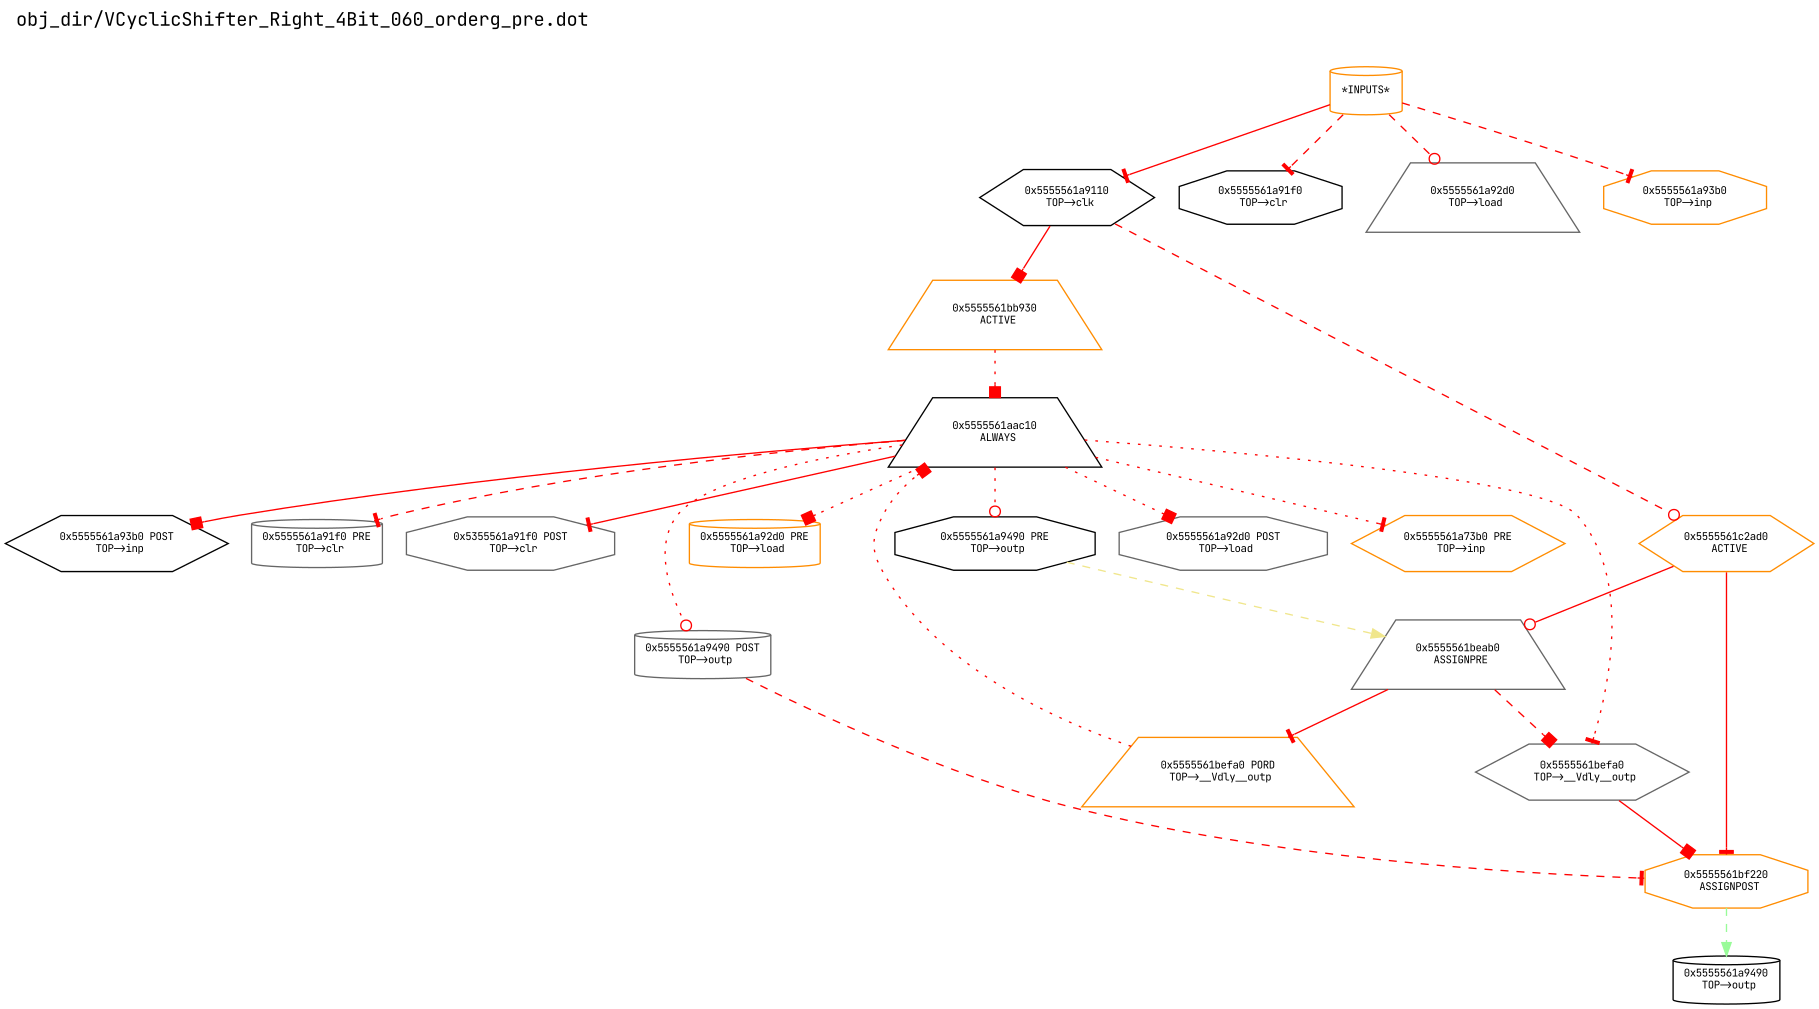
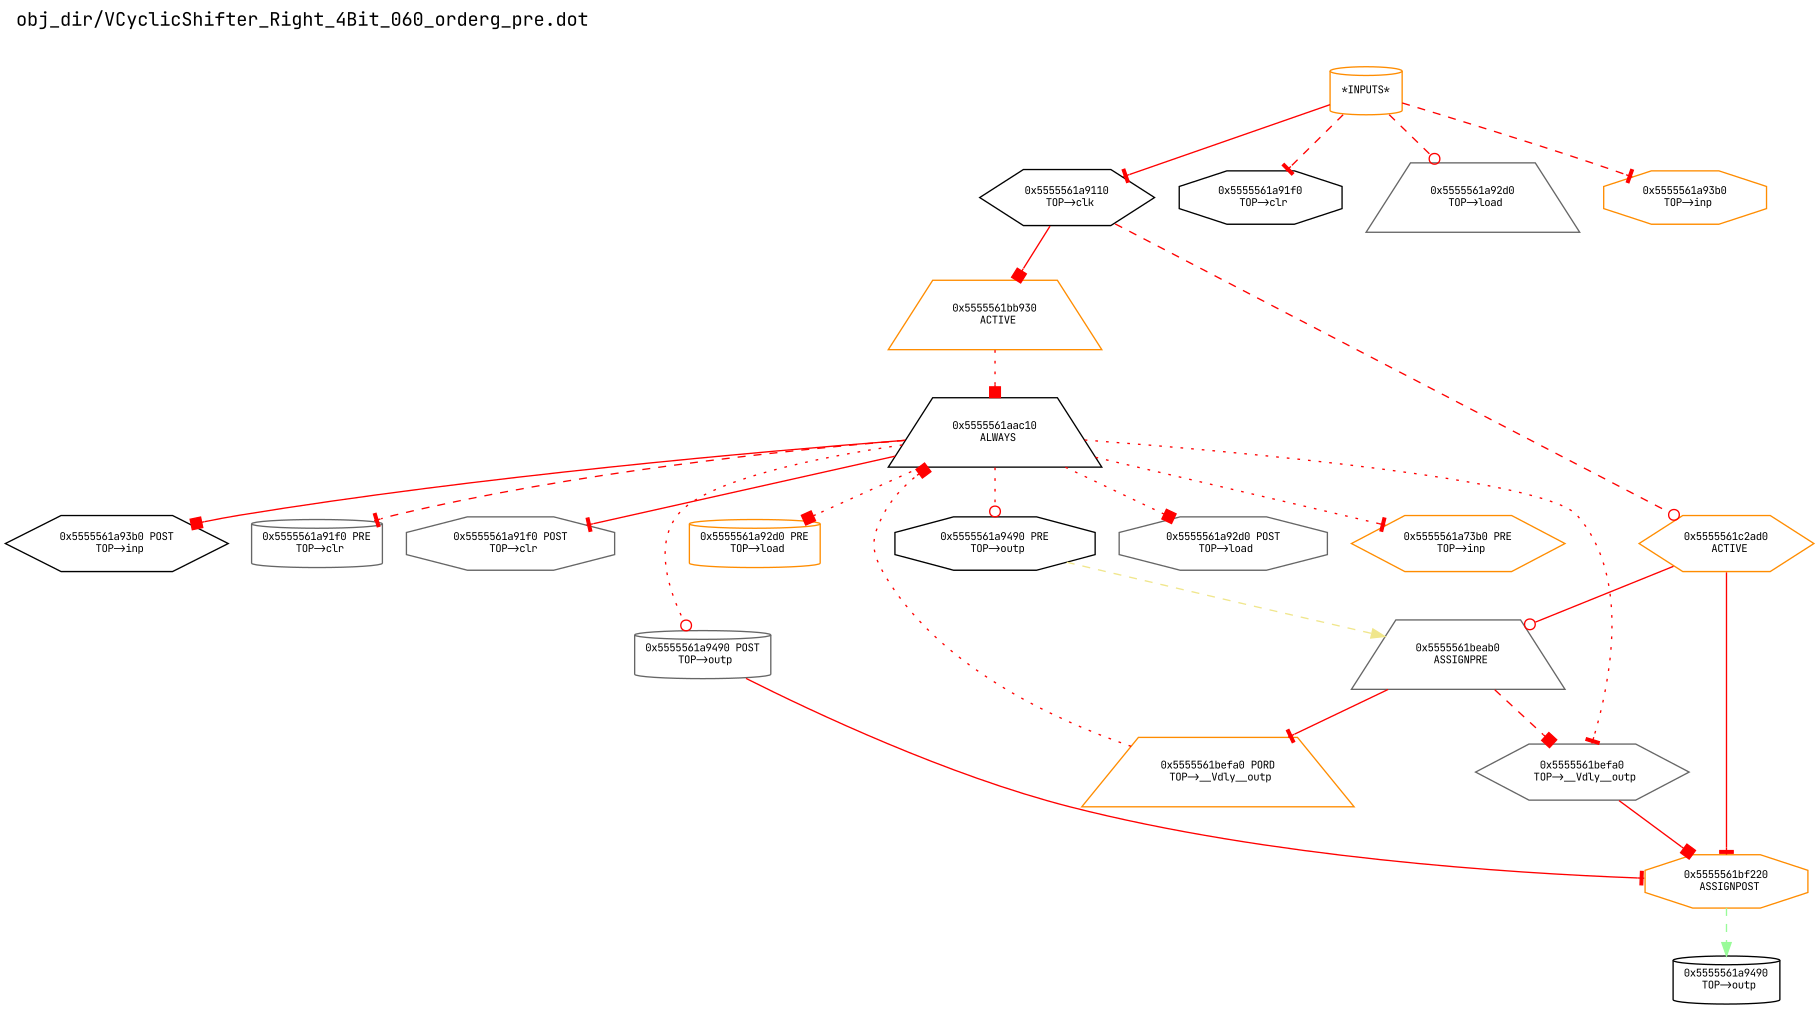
(511, 544) -> (511, 544)
(1179, 830) -> (1179, 830)
